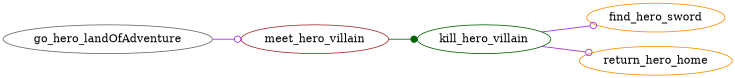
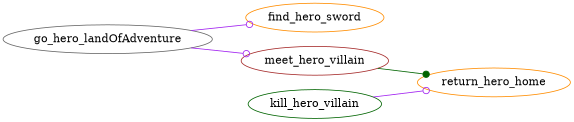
(566, 29) -> (219, 28)
(400, 39) -> (400, 71)
